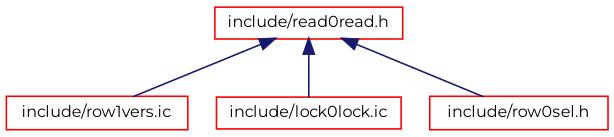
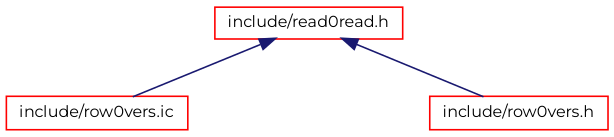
(97, 113) -> (97, 113)
(309, 113) -> none
(519, 113) -> (519, 113)
